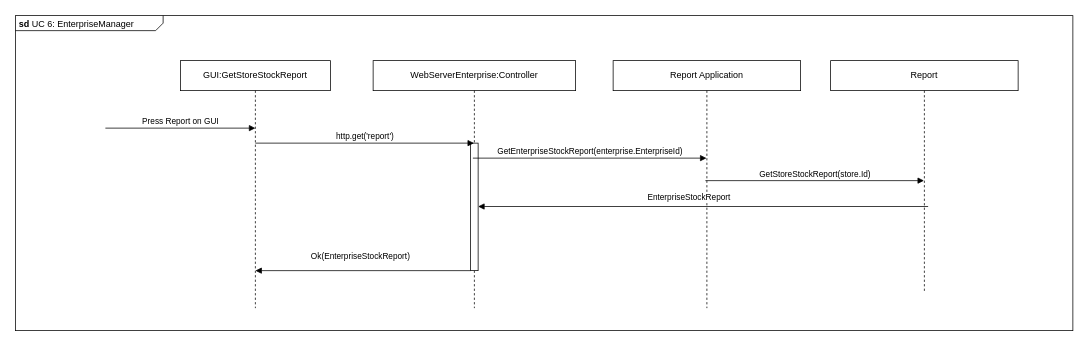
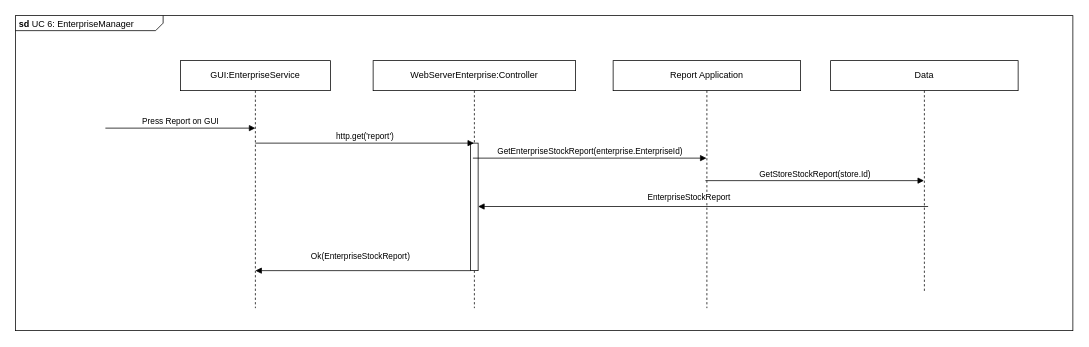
(255, 75) -> (255, 75)
(924, 75) -> (924, 75)
